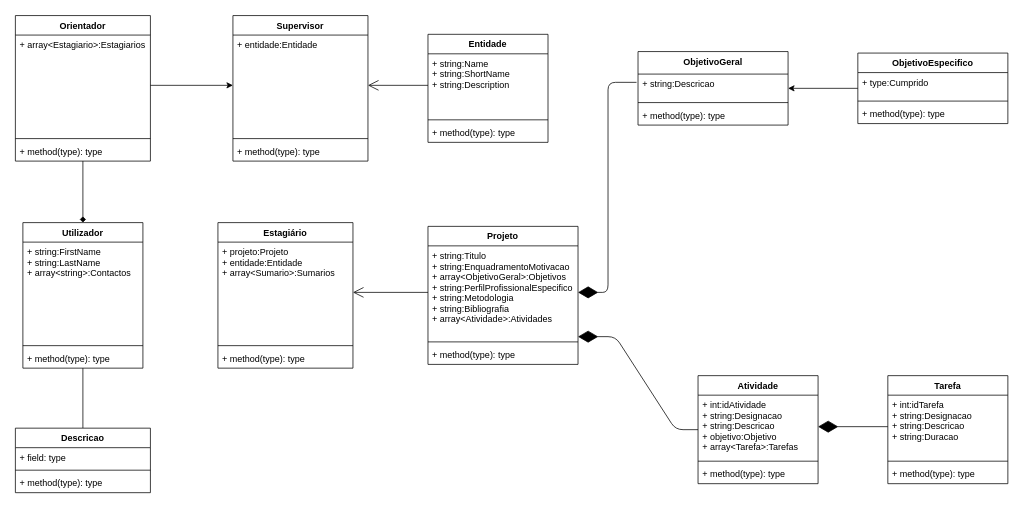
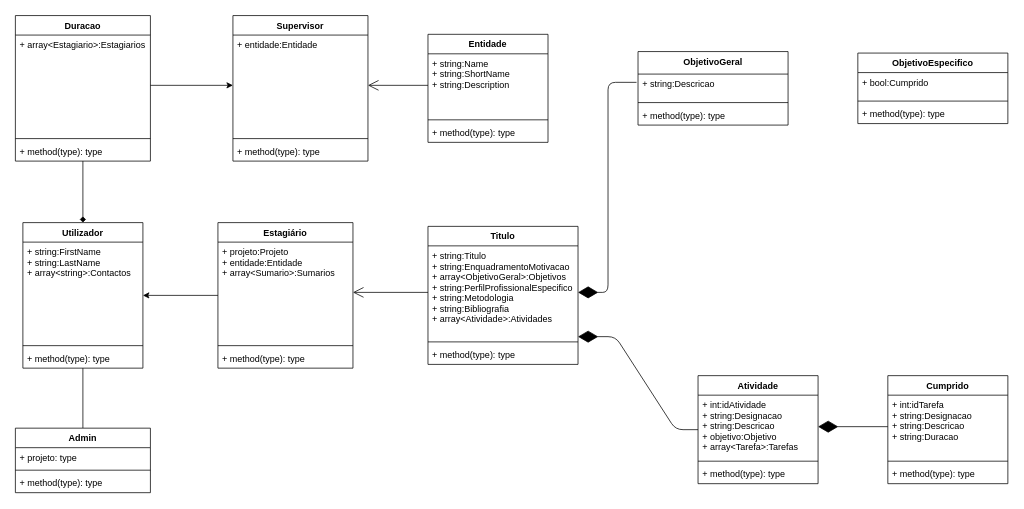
(83, 26) -> (83, 26)
(896, 83) -> (895, 83)
(824, 88) -> none
(503, 236) -> (503, 236)
none -> (182, 295)
(947, 386) -> (947, 386)
(83, 438) -> (83, 438)
(46, 458) -> (54, 458)
